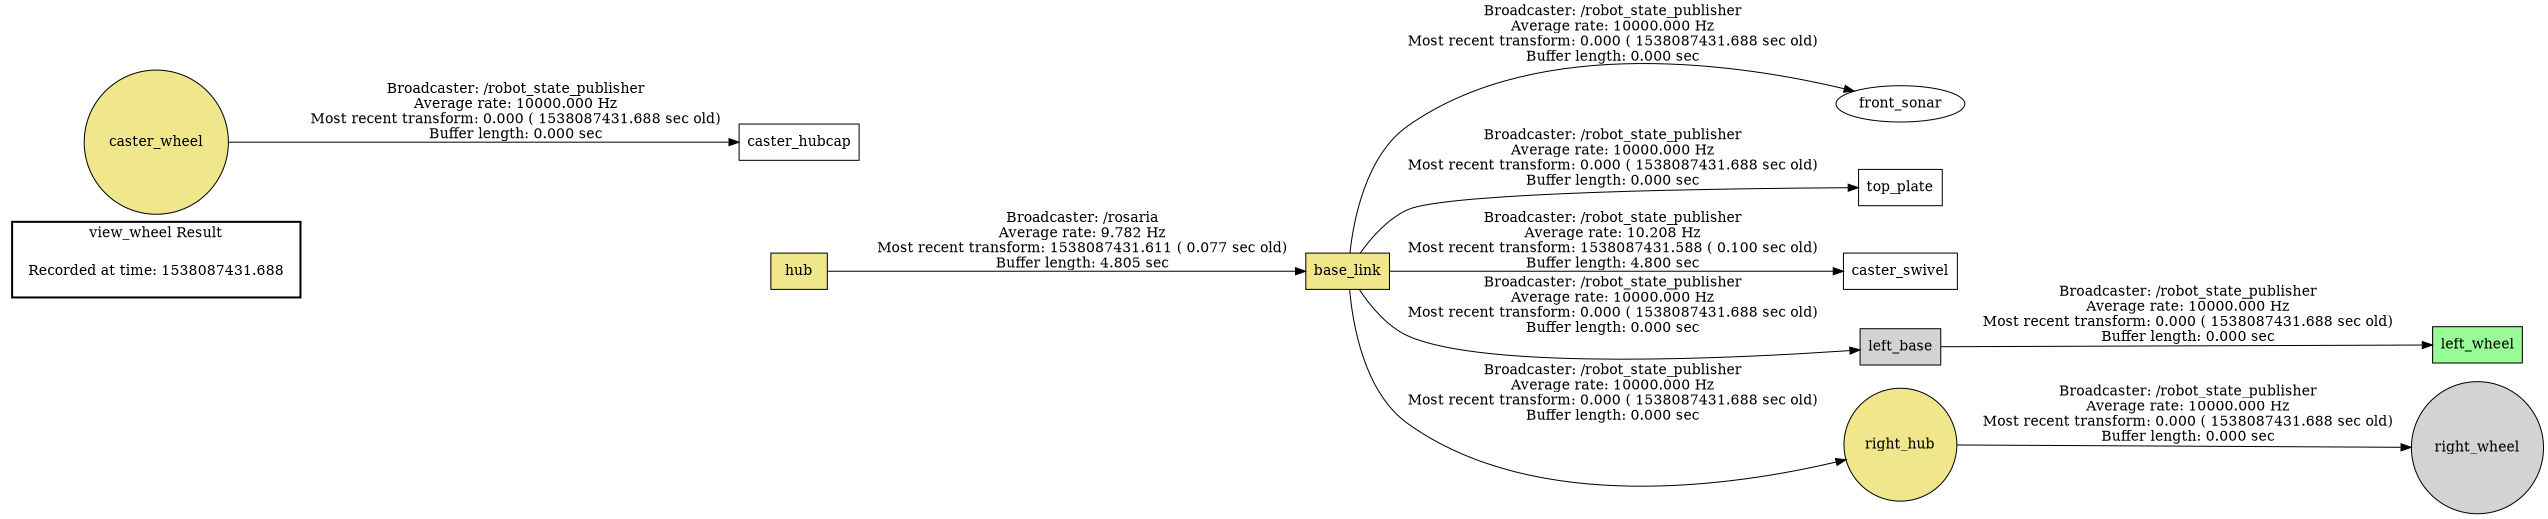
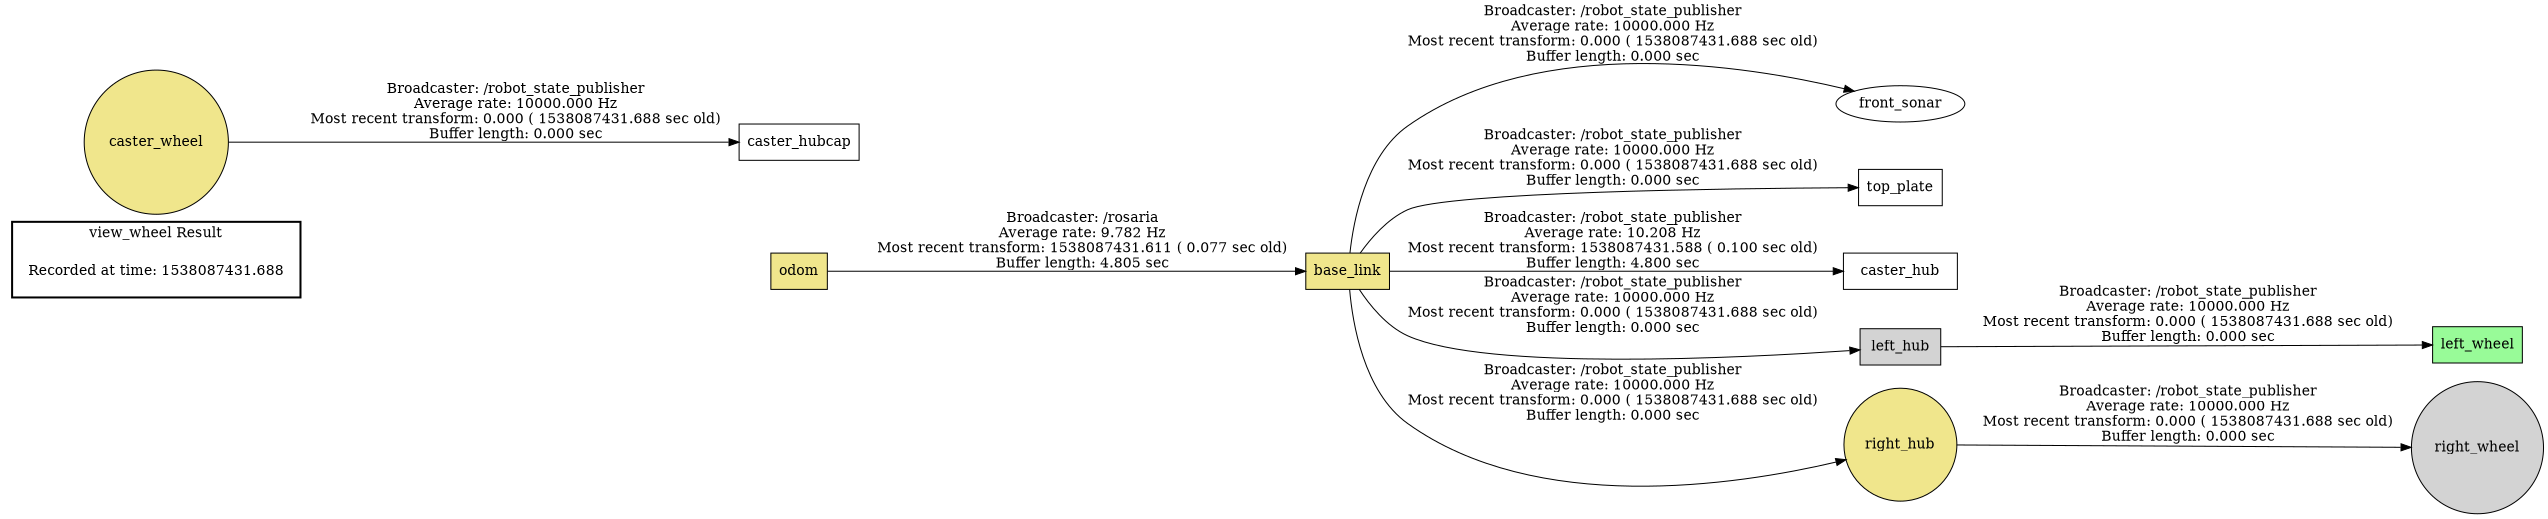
(799, 271) -> (799, 271)
(1900, 271) -> (1900, 271)
(1900, 347) -> (1900, 347)
